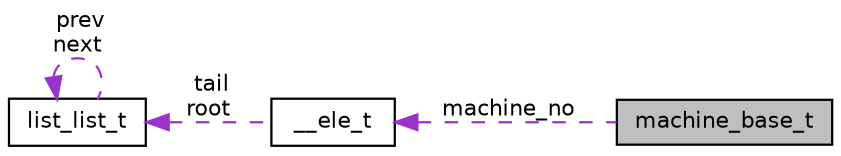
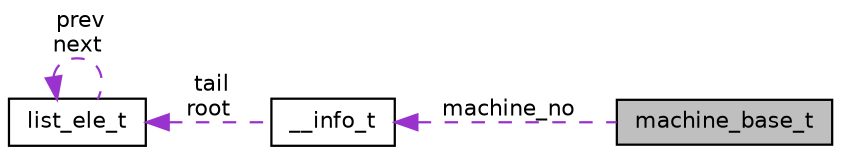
(77, 122) -> (77, 122)
(333, 122) -> (333, 122)
